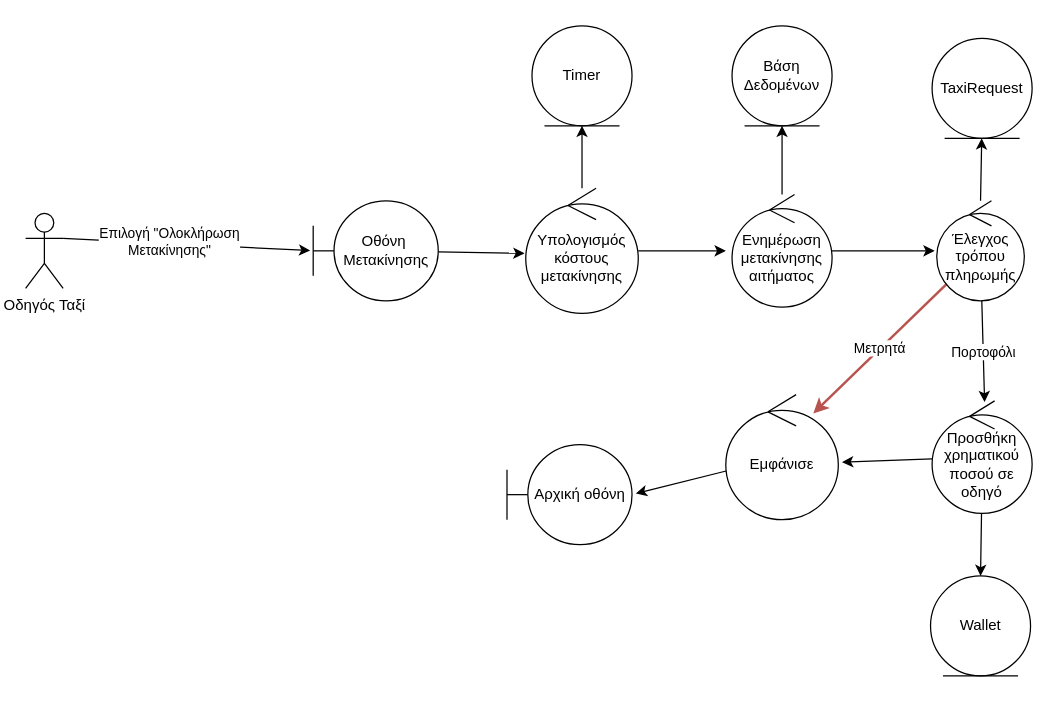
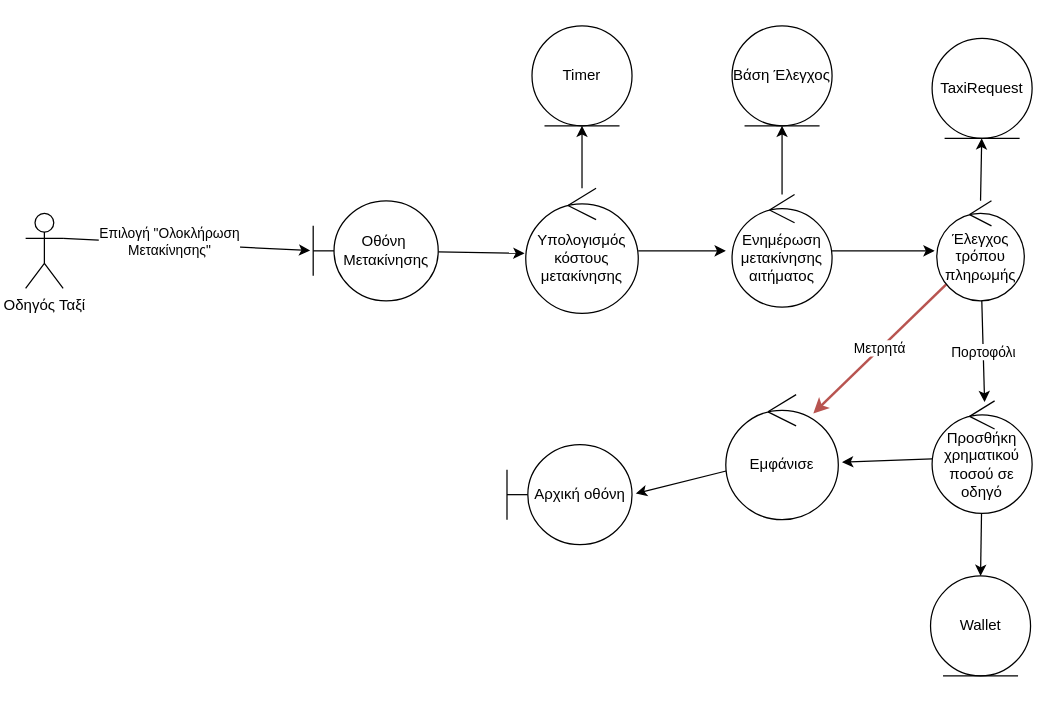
(782, 76) -> (782, 76)
